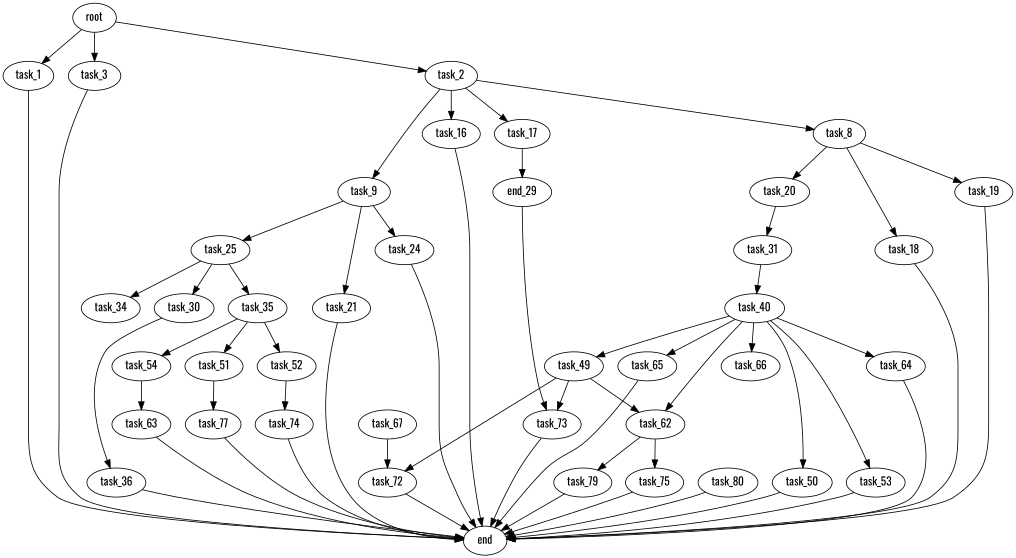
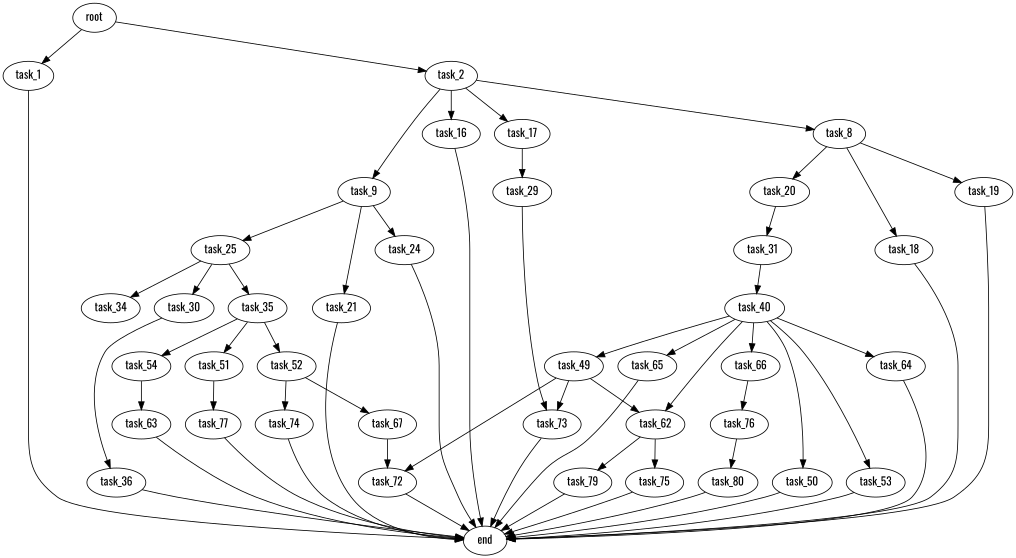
(95, 76) -> none
(522, 192) -> (522, 192)
none -> (334, 393)
none -> (739, 424)
